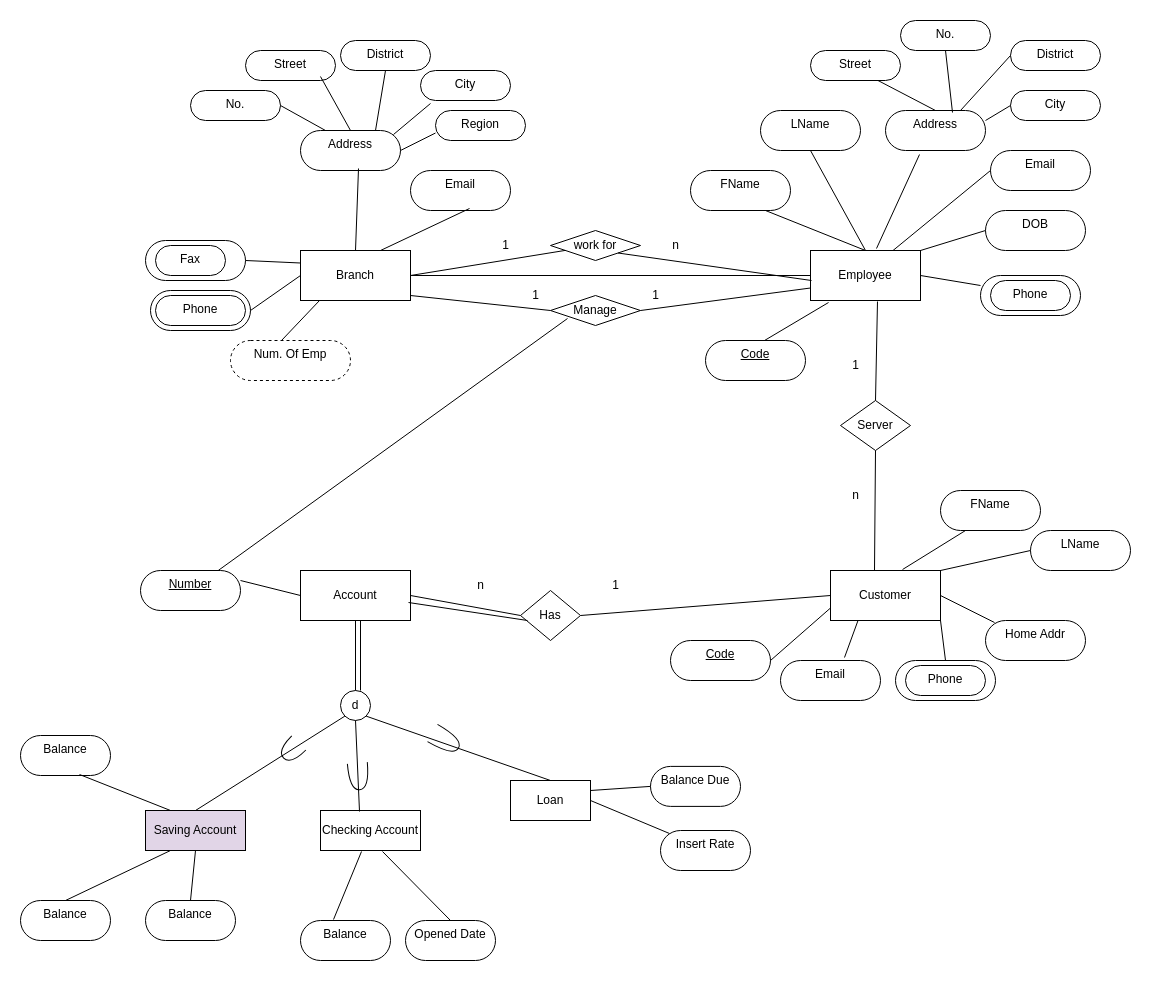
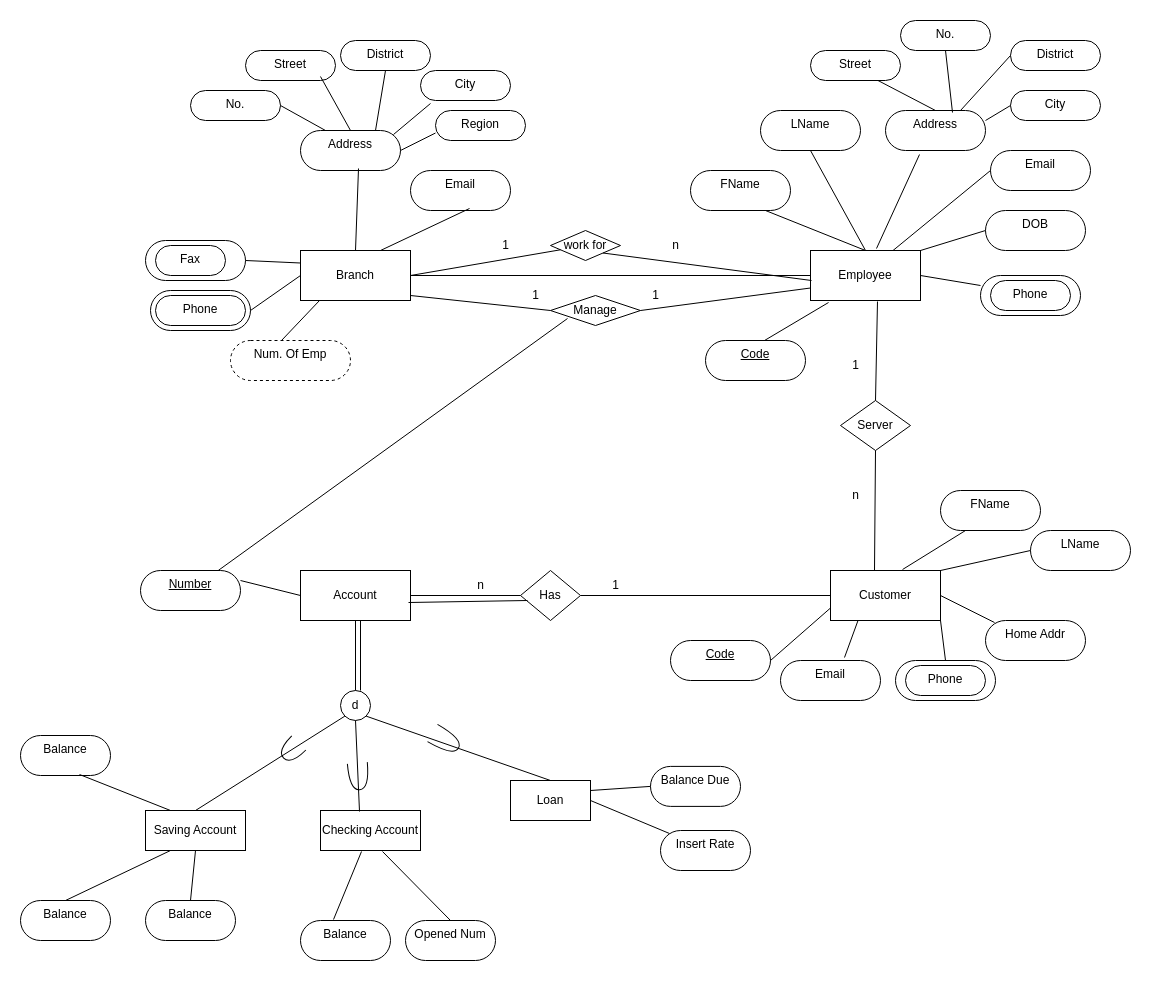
(596, 246) -> (586, 246)
(551, 616) -> (551, 596)
(196, 831) -> (196, 831)
(451, 935) -> (451, 935)
